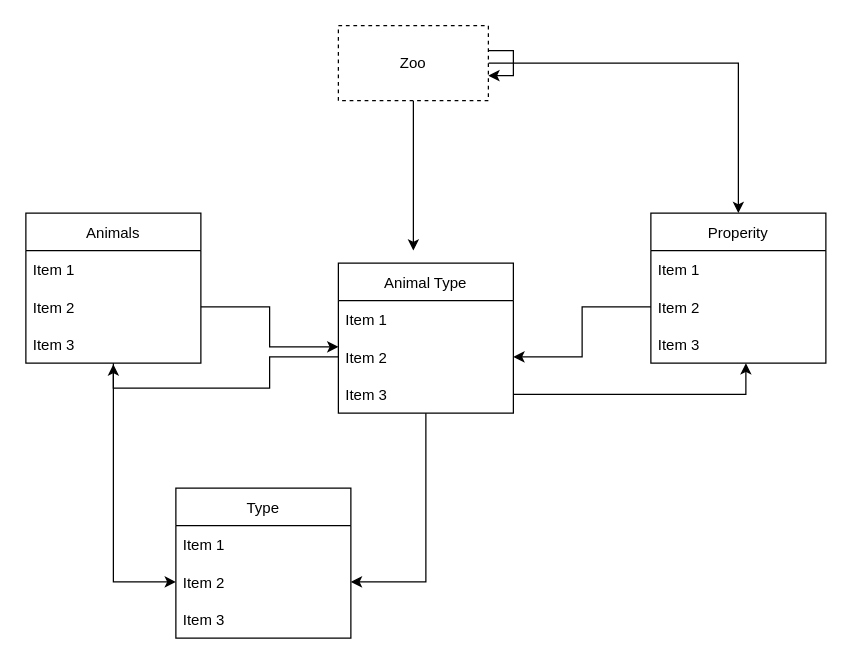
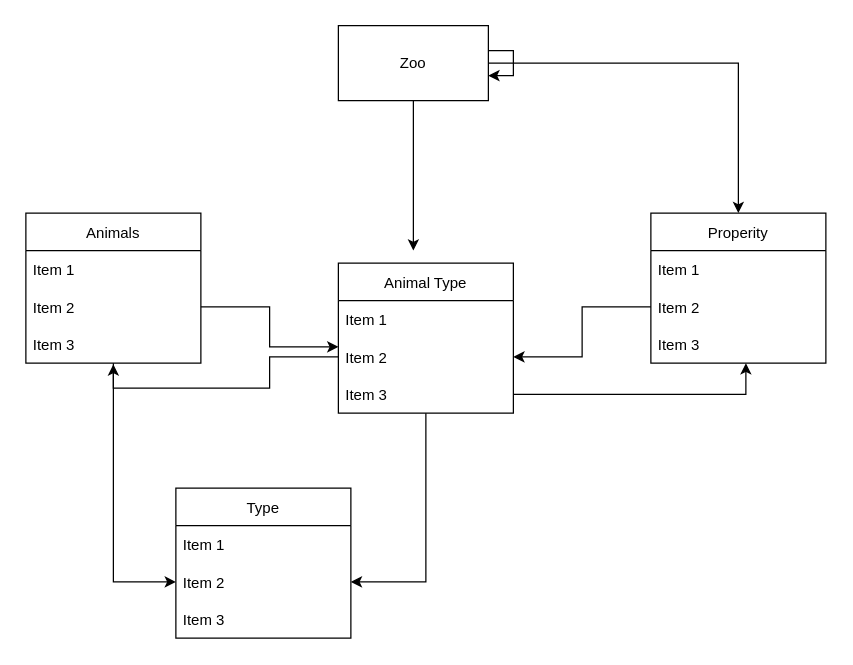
(413, 63) -> (413, 63)
